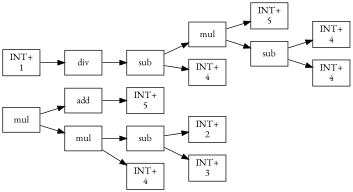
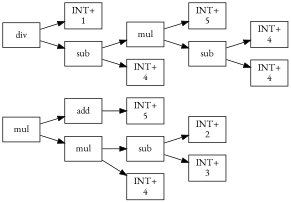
(49, 63) -> (49, 26)
